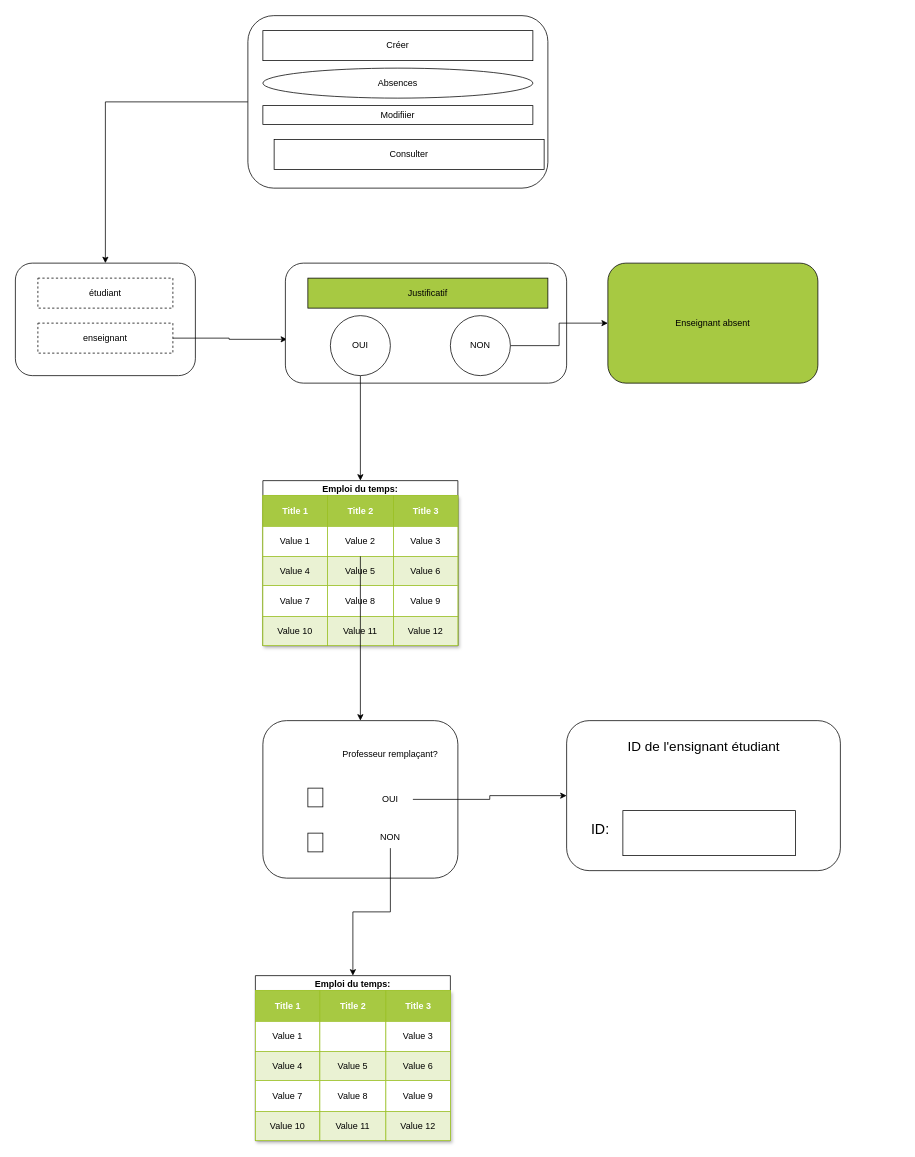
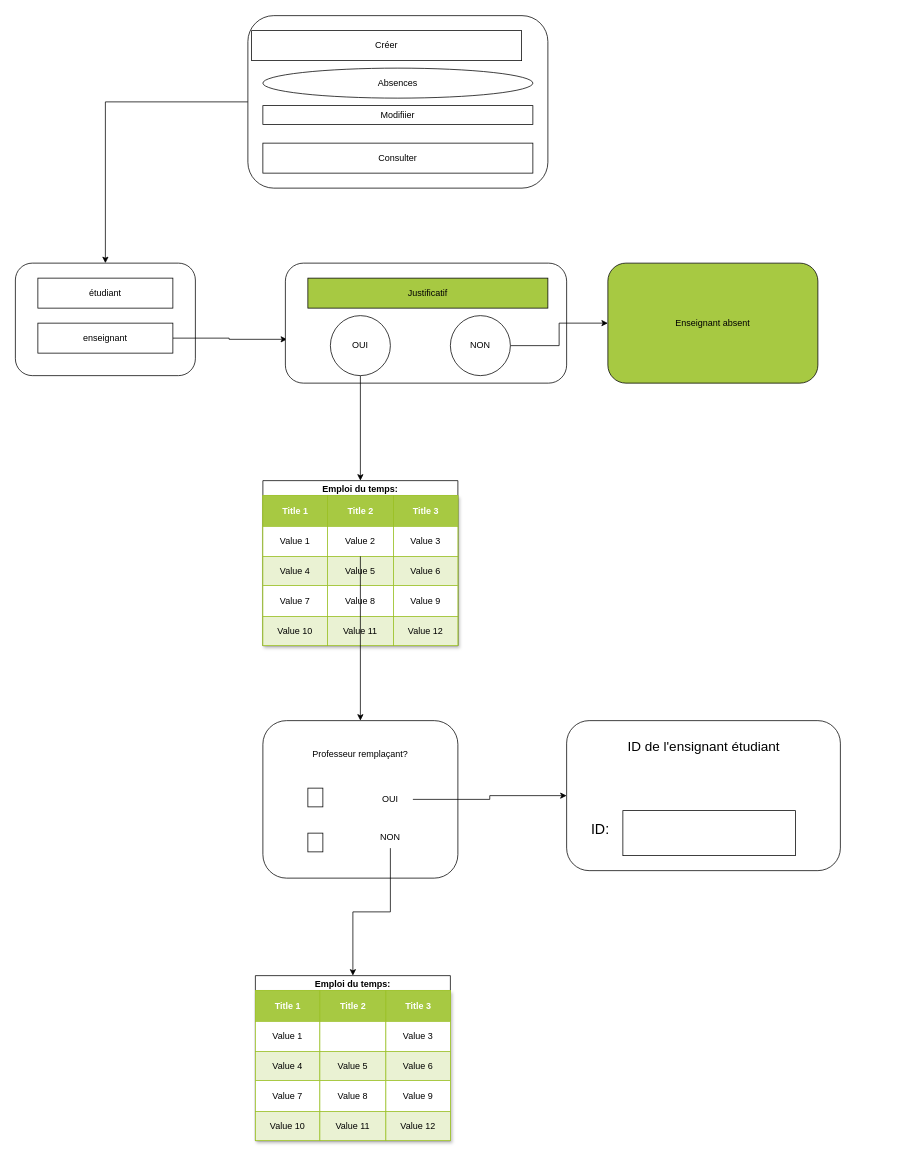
(398, 45) -> (387, 45)
(409, 154) -> (398, 158)
(105, 293) -> (105, 293)
(105, 338) -> (105, 338)
(390, 754) -> (360, 754)
